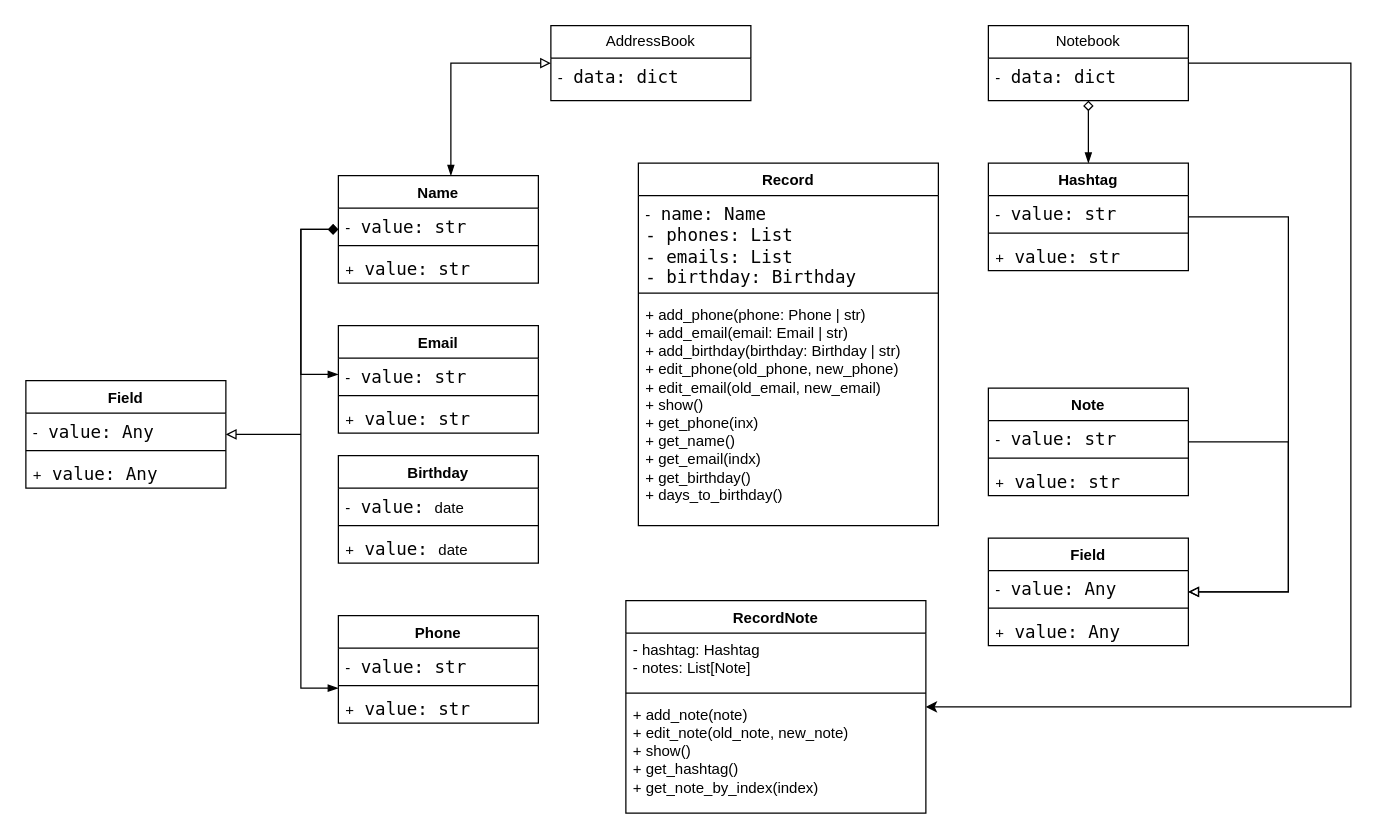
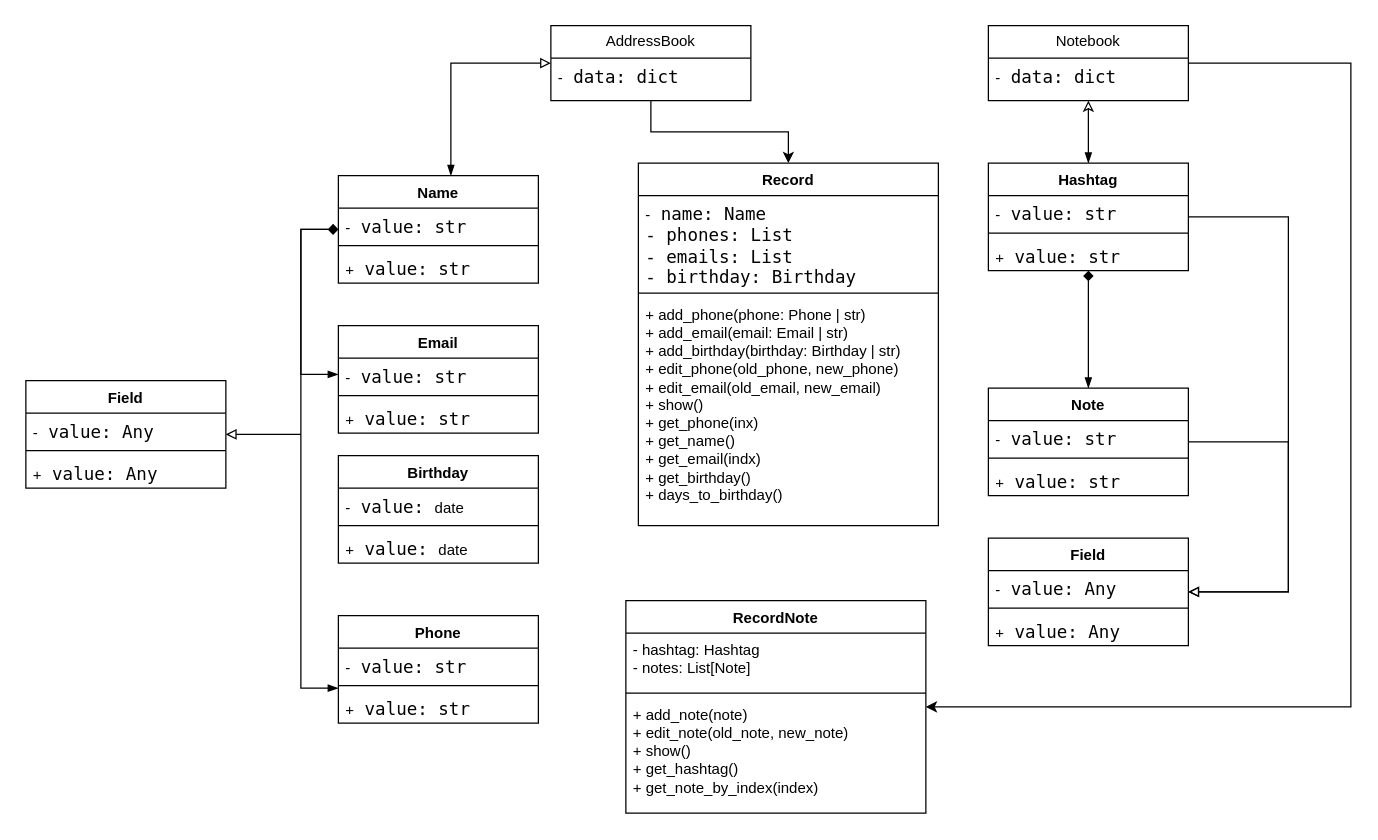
(1088, 111) -> (1088, 110)
none -> (715, 132)
none -> (1088, 330)
